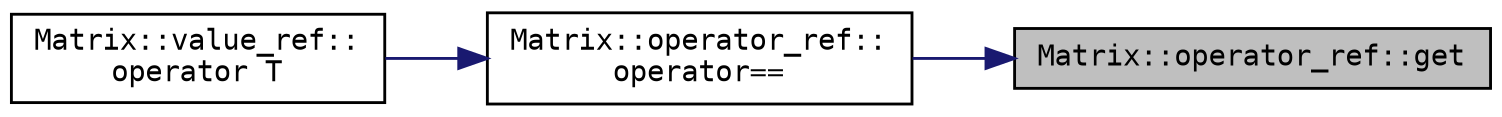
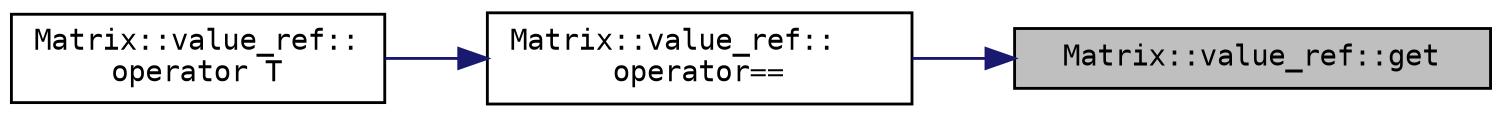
(700, 58) -> (700, 58)
(1253, 58) -> (1253, 58)
